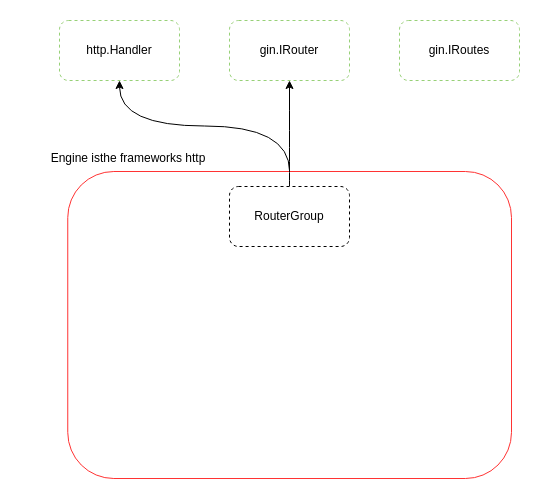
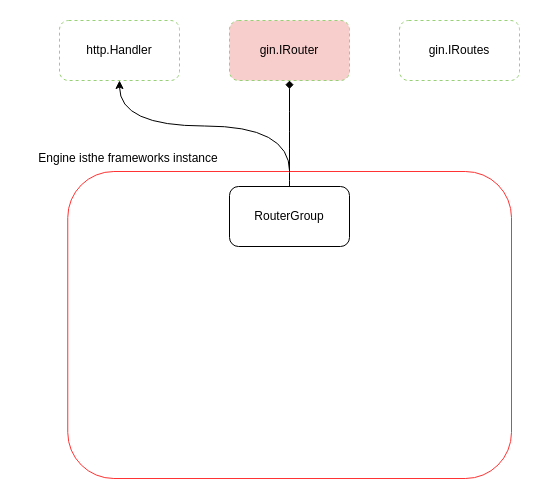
(290, 51) -> (290, 51)
(290, 89) -> (290, 89)
(129, 159) -> (129, 159)
(290, 217) -> (290, 217)
